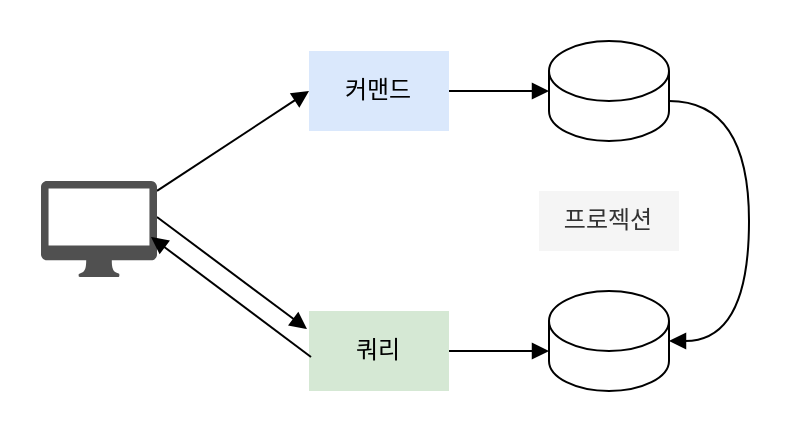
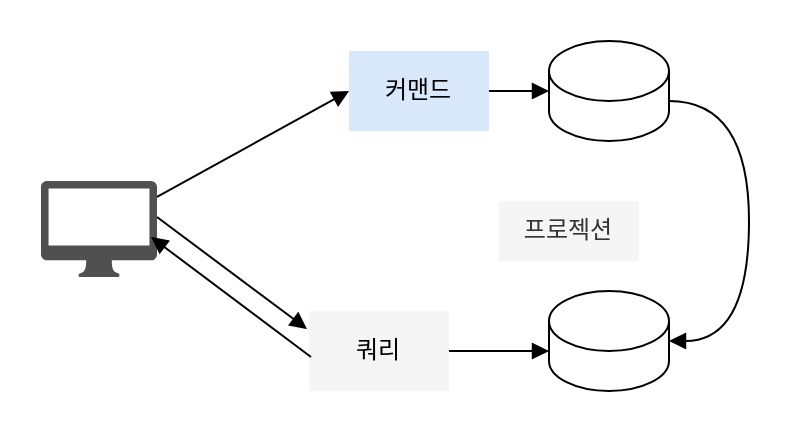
(379, 91) -> (419, 91)
(609, 221) -> (569, 231)
(379, 351) -> (379, 351)
